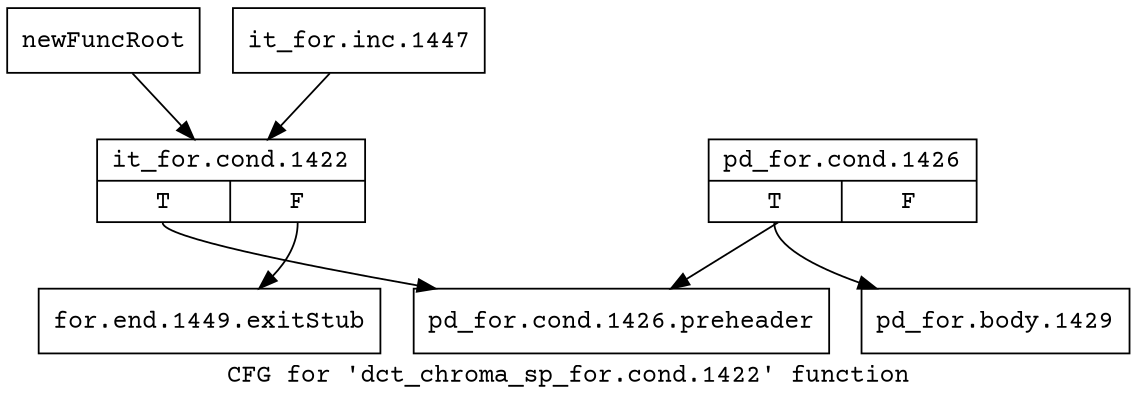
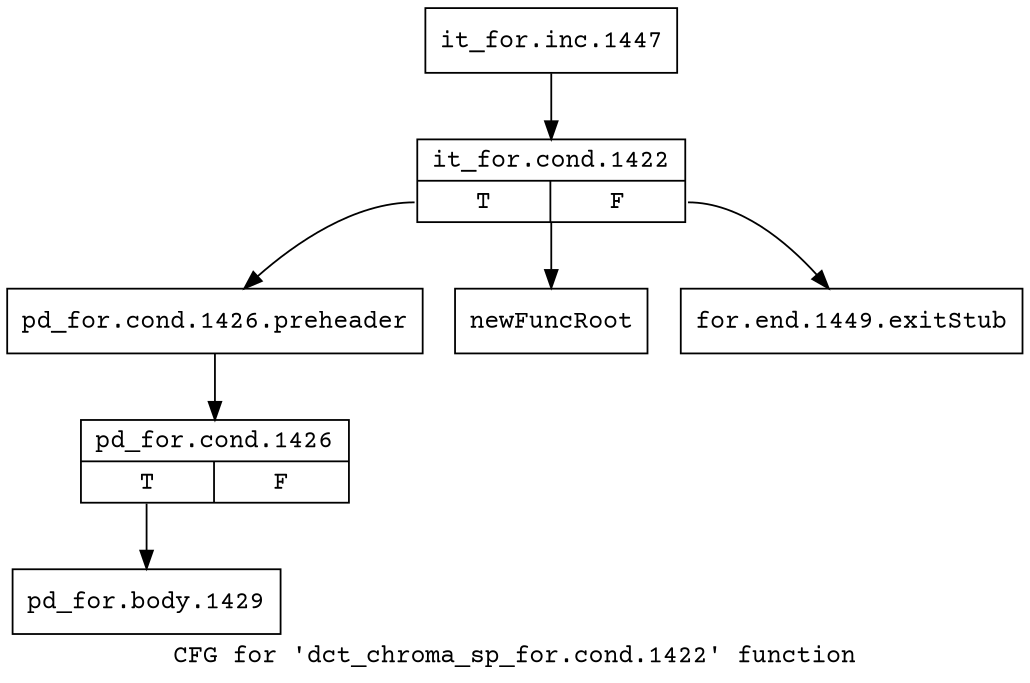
(157, 100) -> (551, 246)
(732, 251) -> (215, 378)
